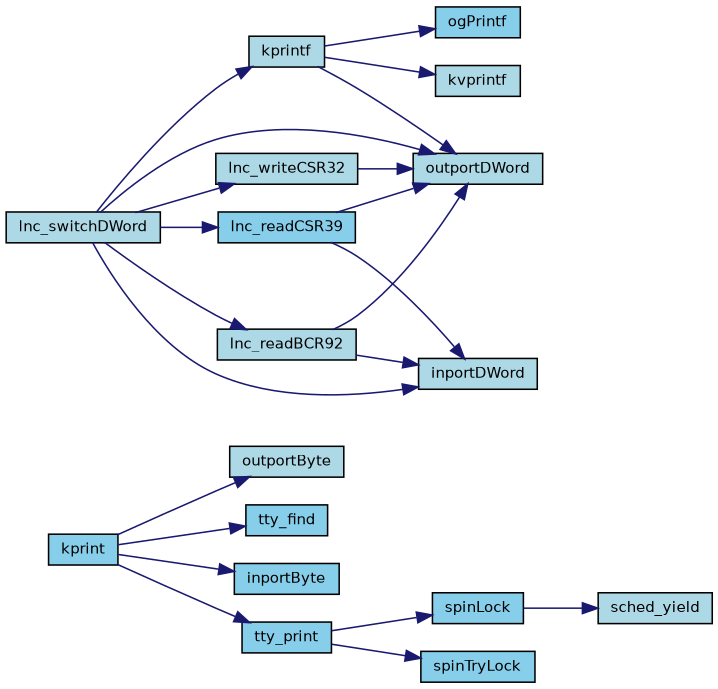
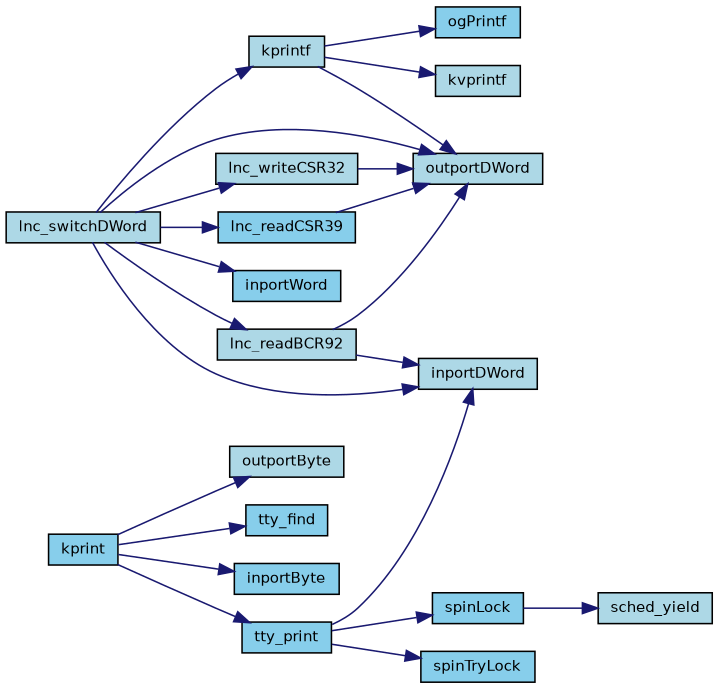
none -> (287, 286)
(401, 291) -> (419, 526)
